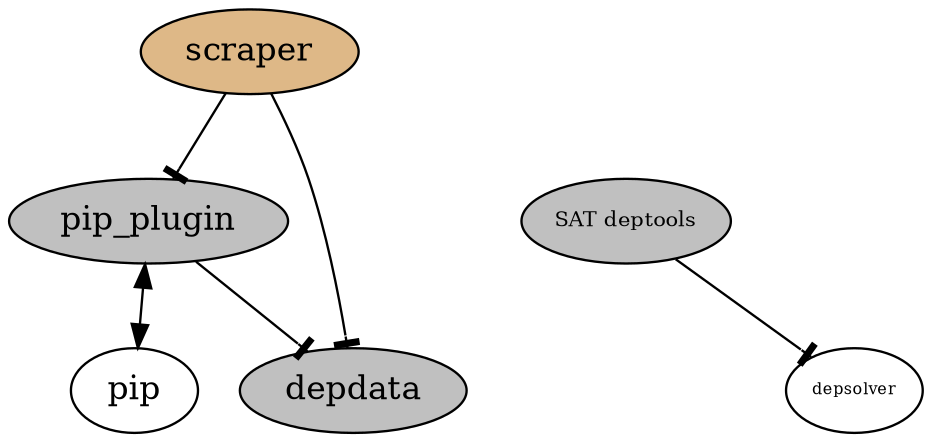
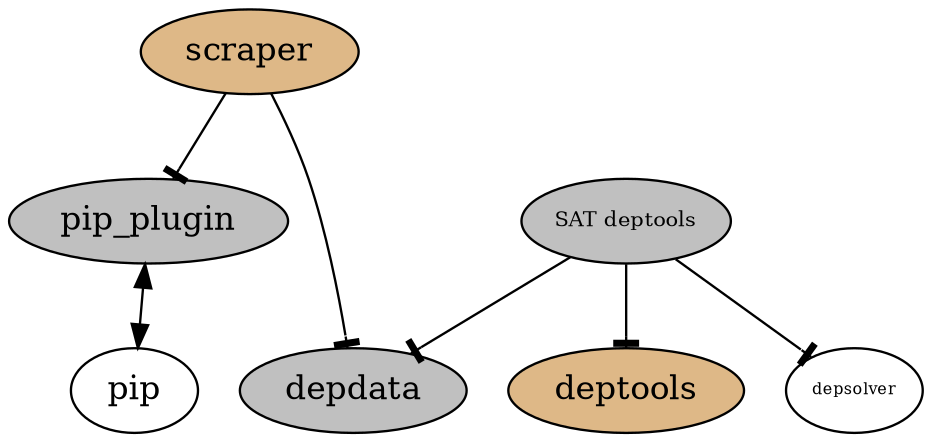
(247, 303) -> (496, 302)
none -> (626, 391)
